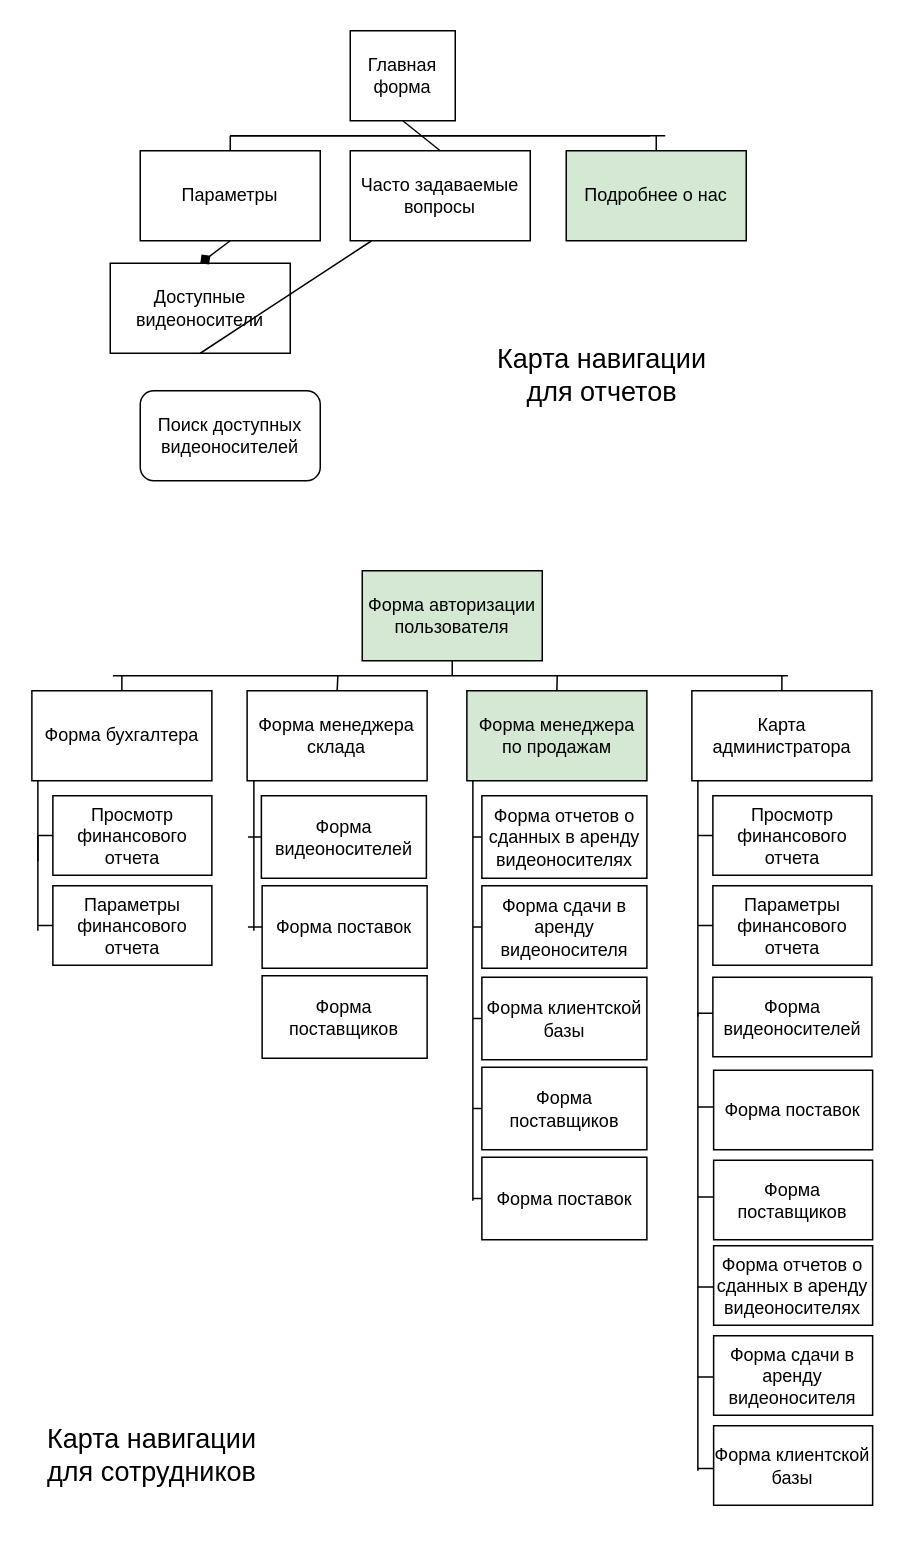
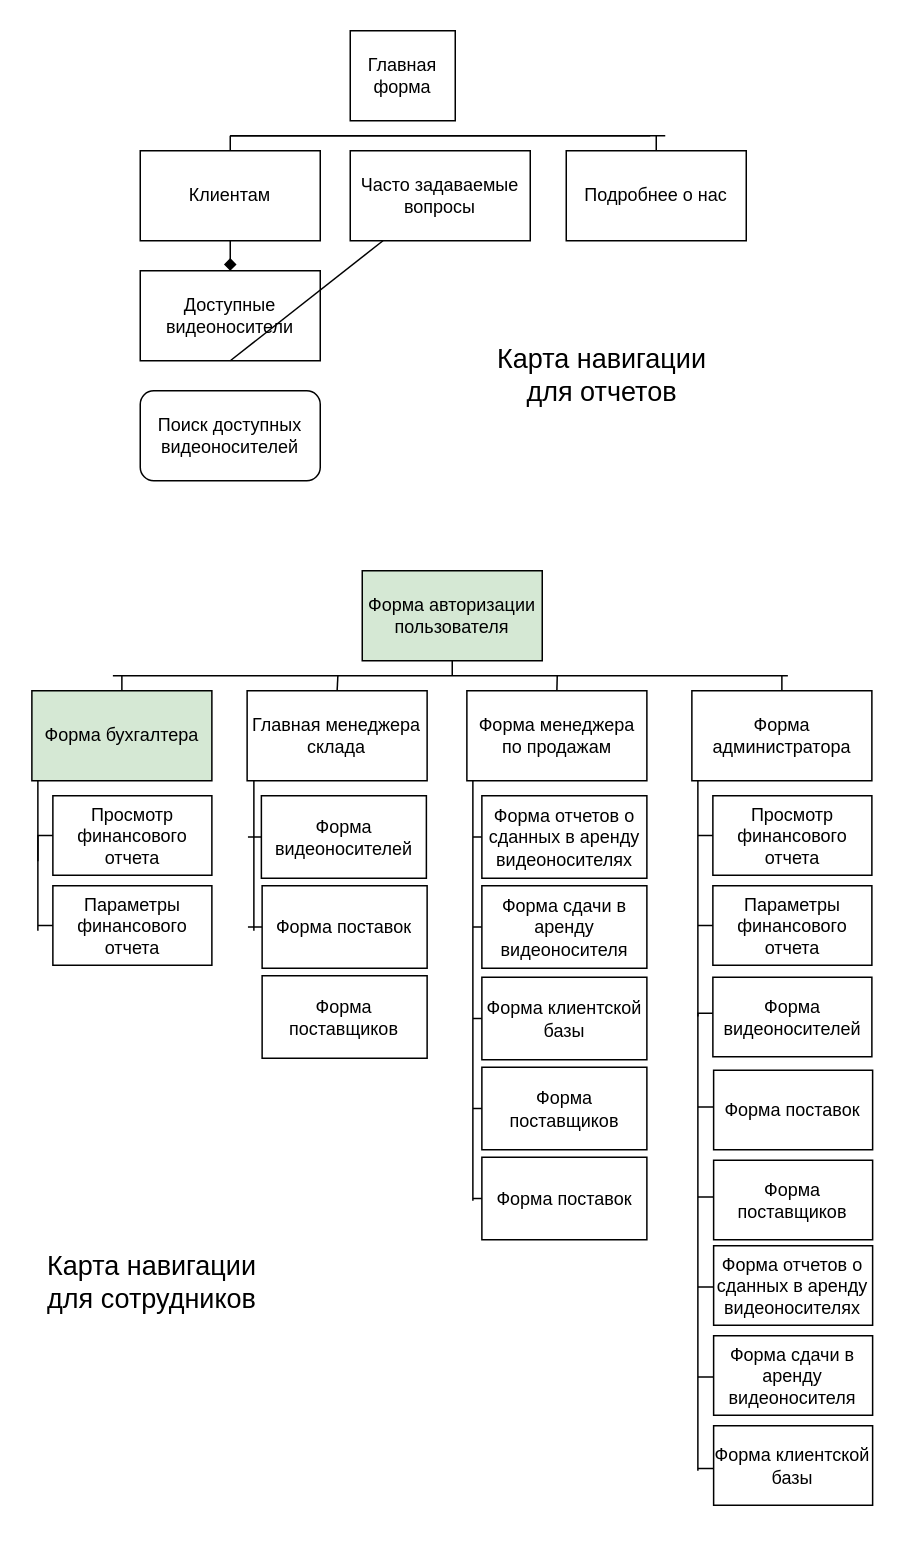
(424, 138) -> none
(230, 196) -> (230, 196)
(656, 196) -> (656, 196)
(200, 308) -> (230, 316)
(122, 736) -> (122, 736)
(337, 736) -> (337, 736)
(557, 736) -> (557, 736)
(782, 736) -> (782, 736)
(152, 1456) -> (152, 1283)
